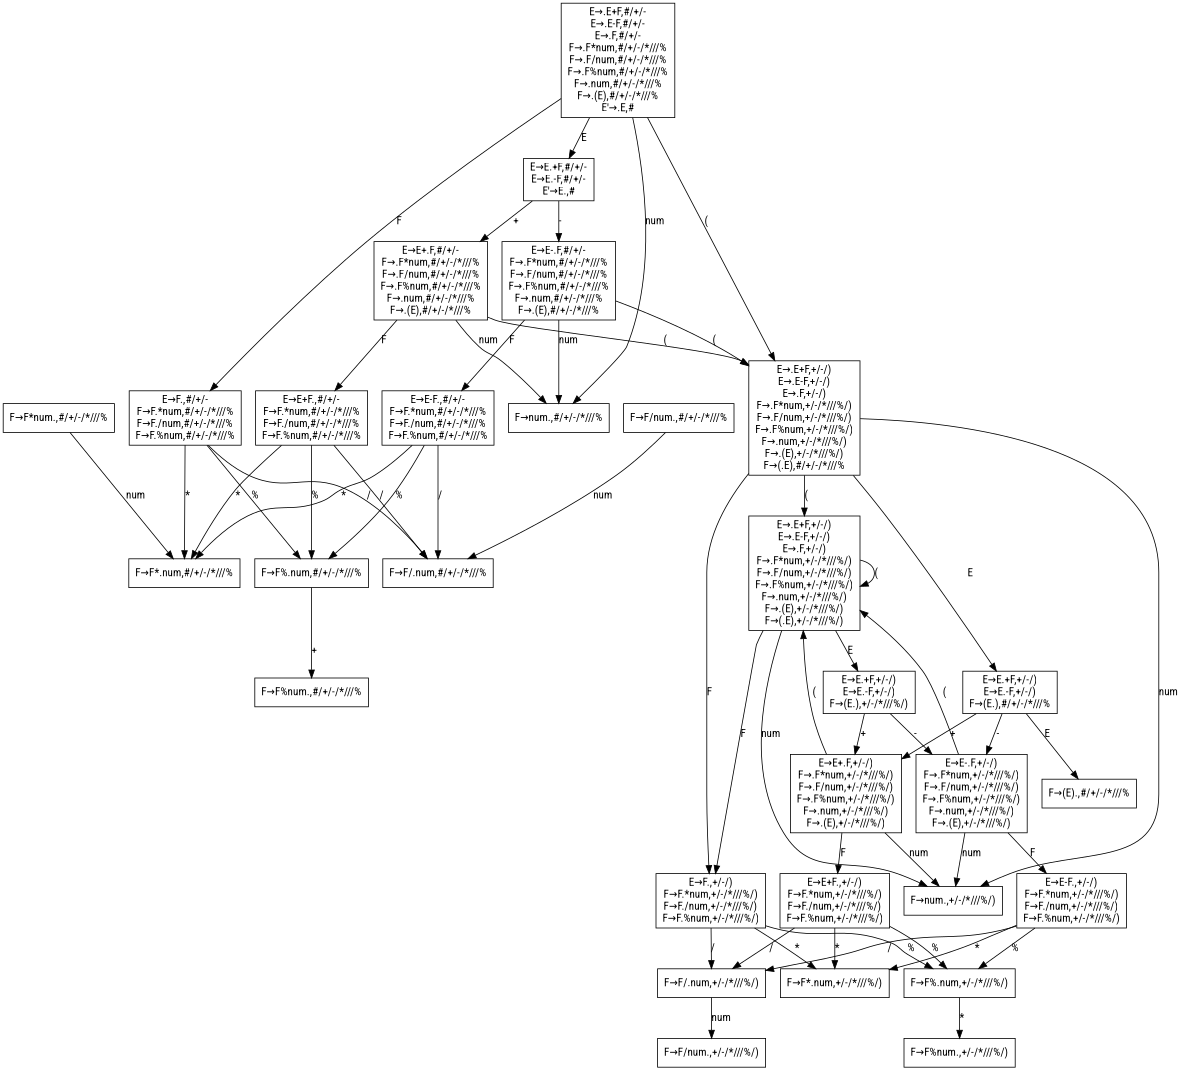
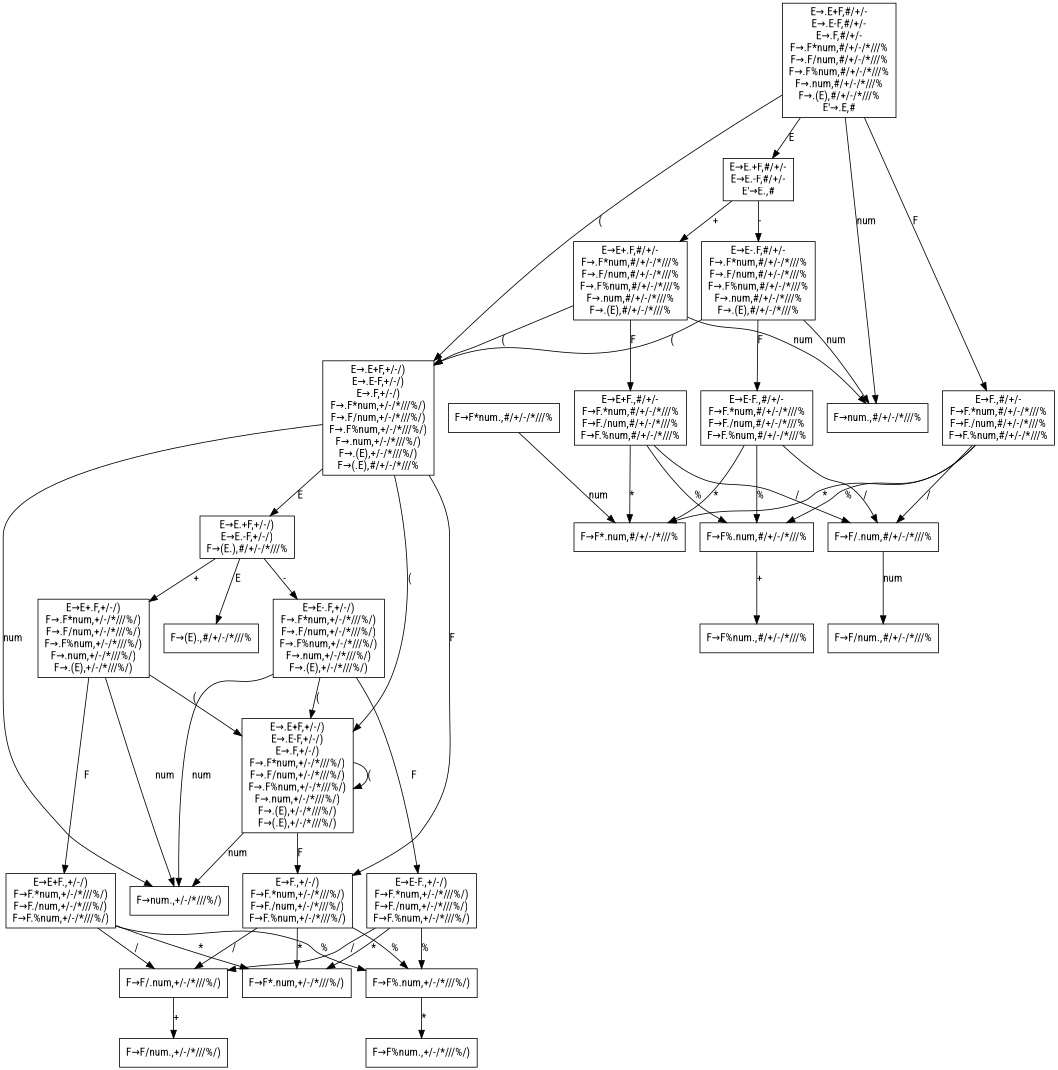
(576, 502) -> (883, 584)
(869, 692) -> none
(722, 1018) -> (176, 1018)
